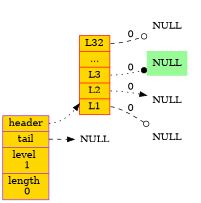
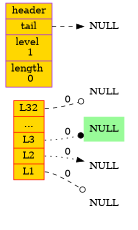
(64, 119) -> none
